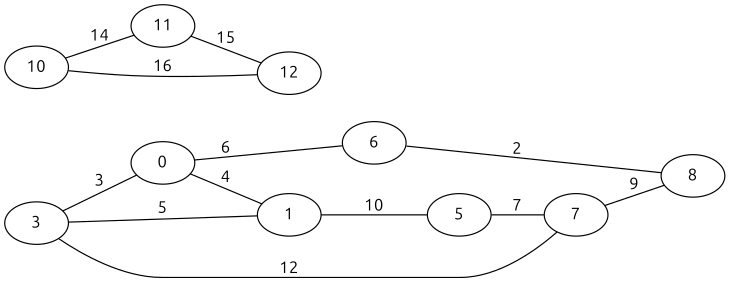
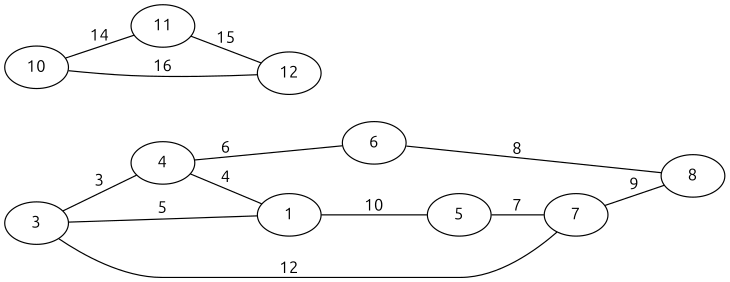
(518, 149) -> (518, 149)
(163, 163) -> (163, 163)
